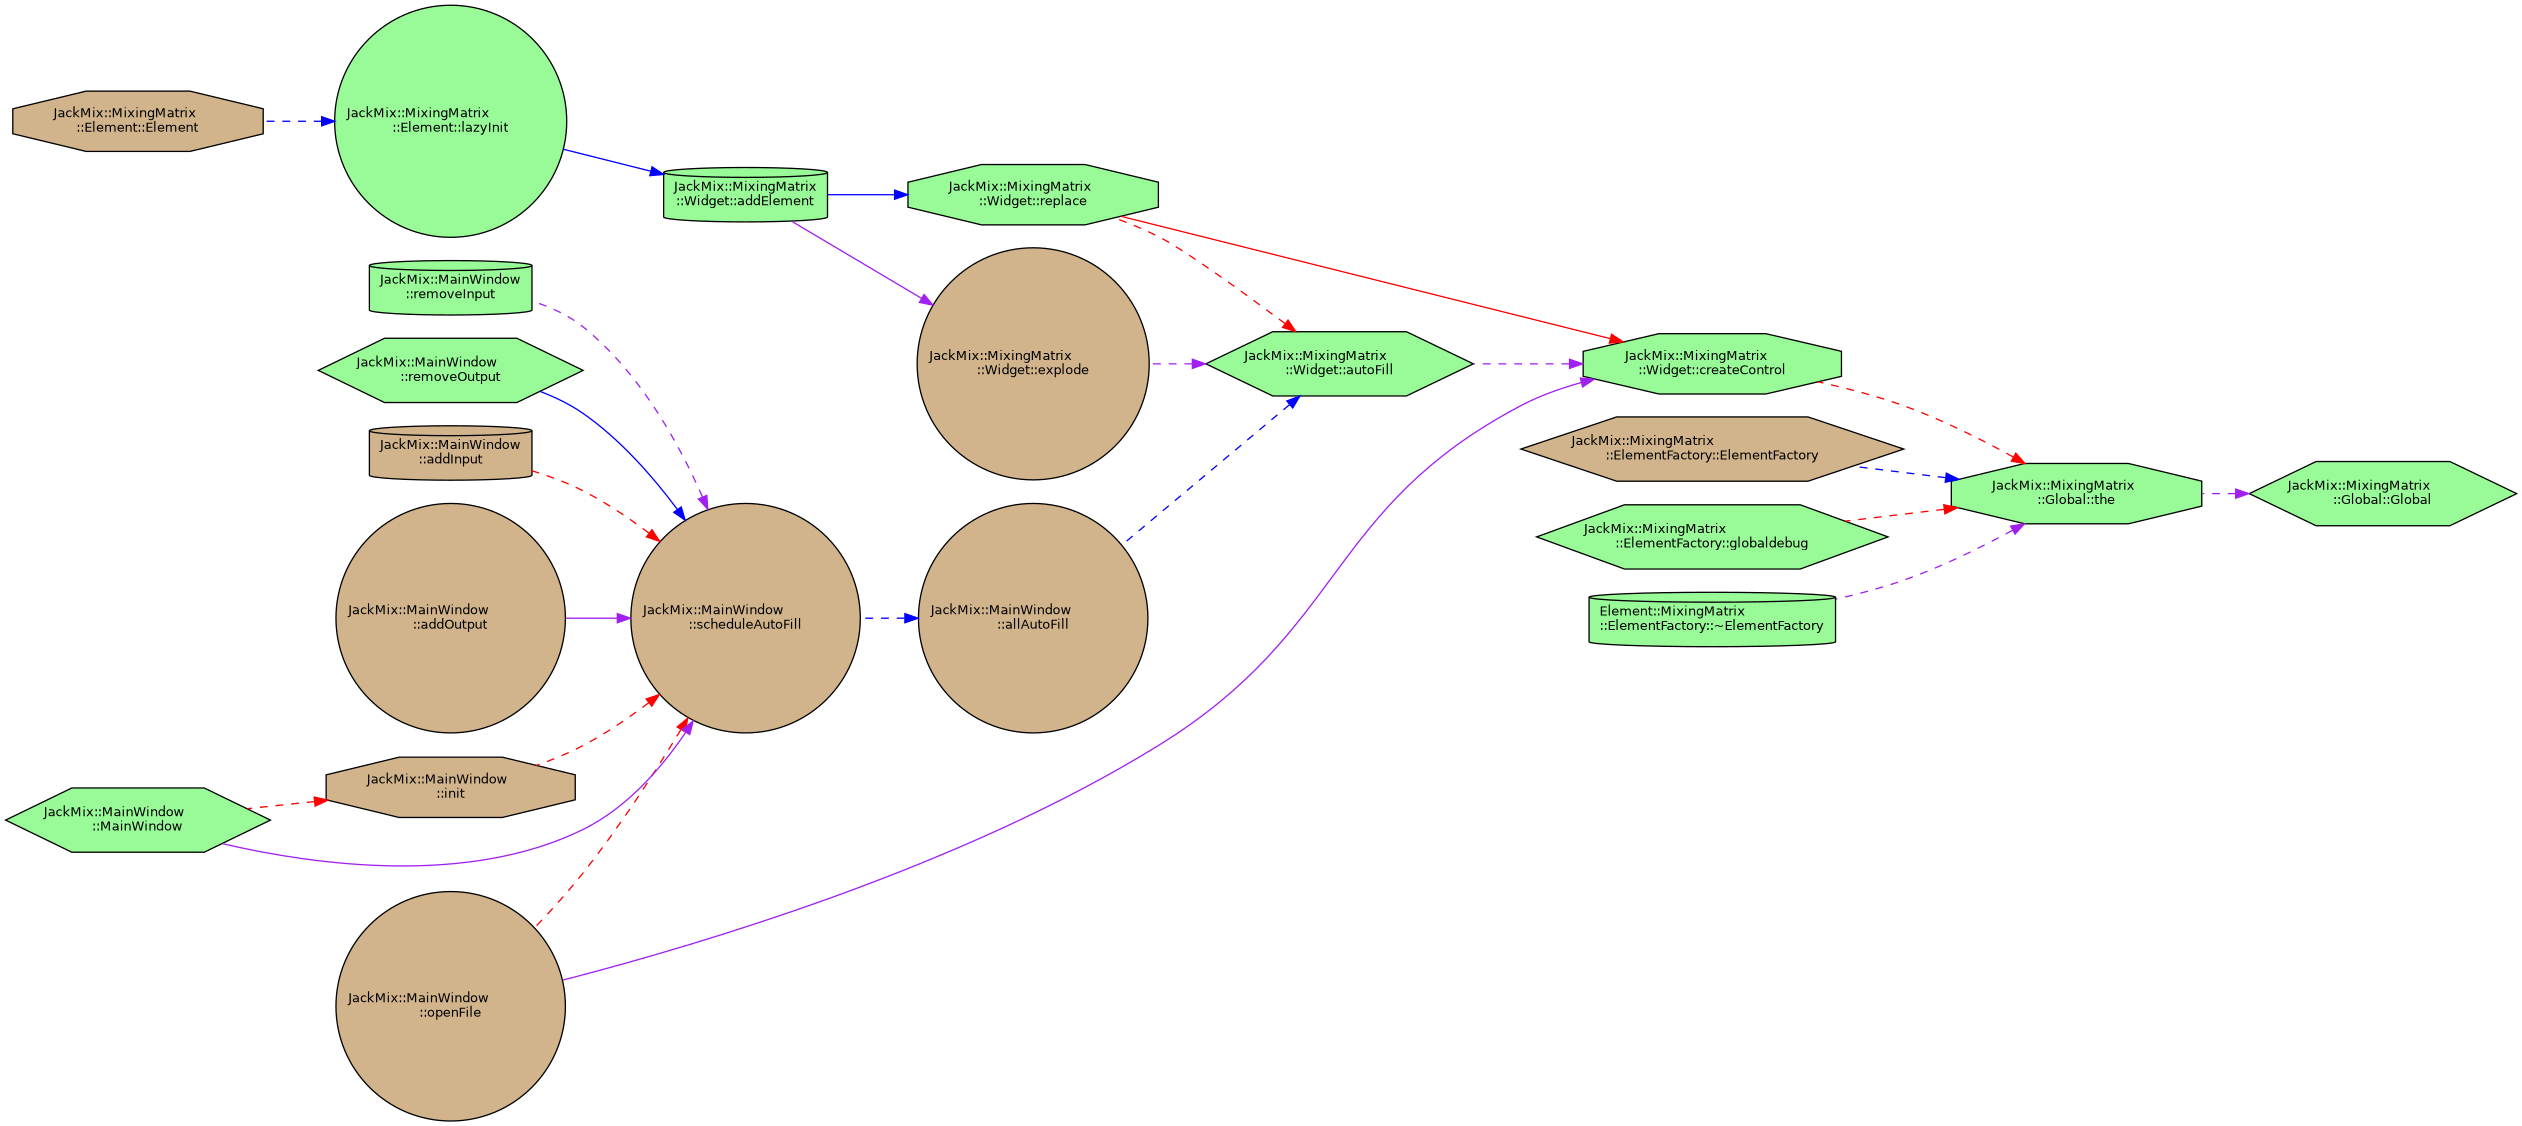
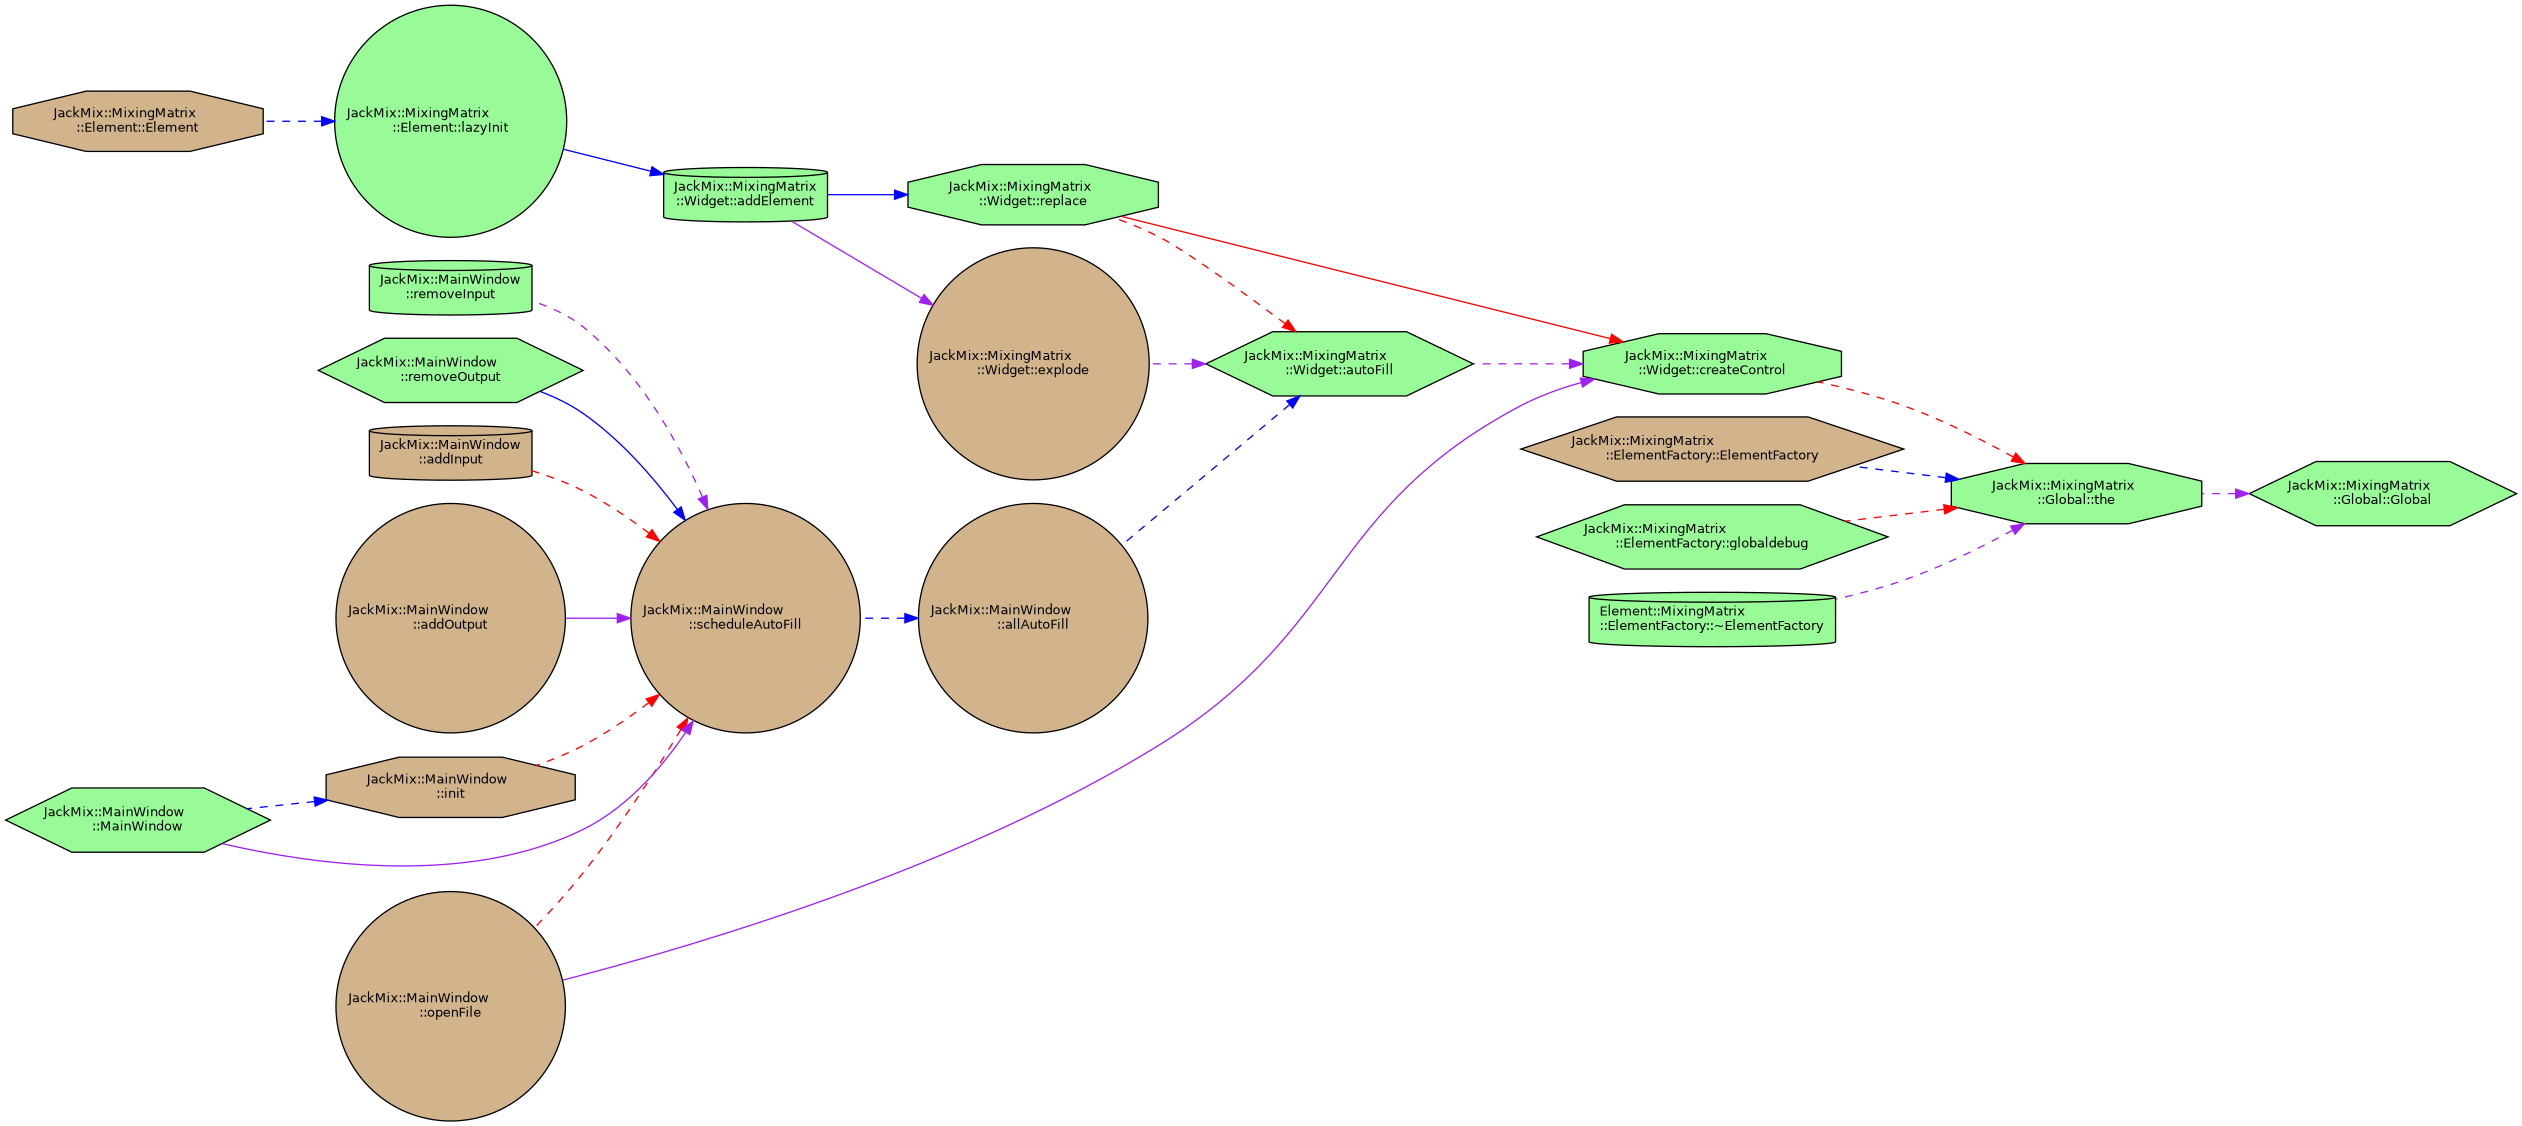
(281, 805) -> (281, 805)
